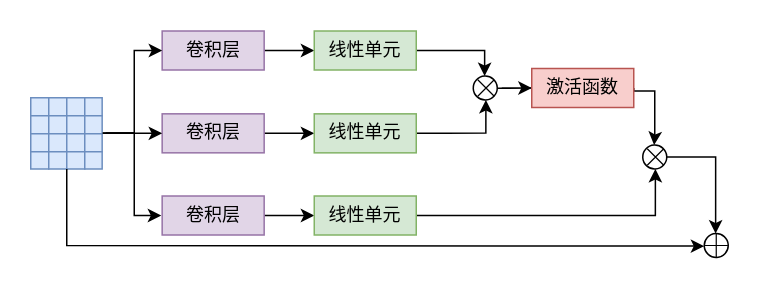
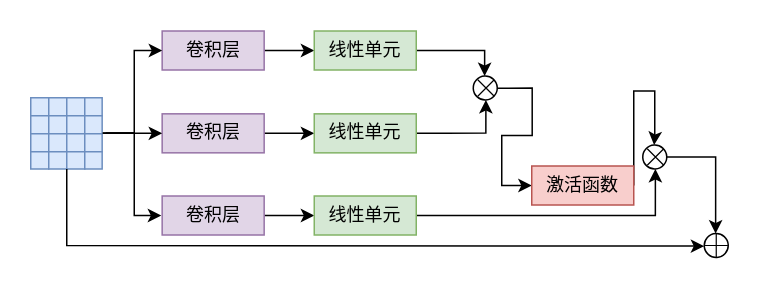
(583, 88) -> (583, 185)
